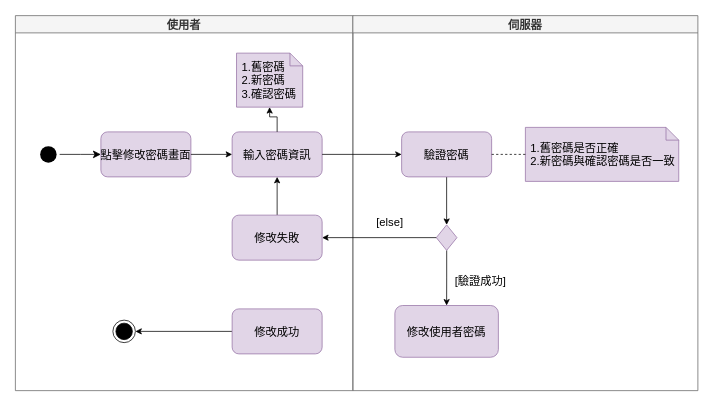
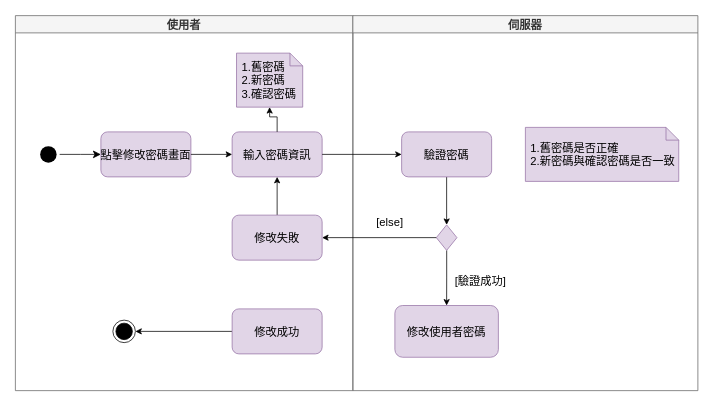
(508, 154) -> none
